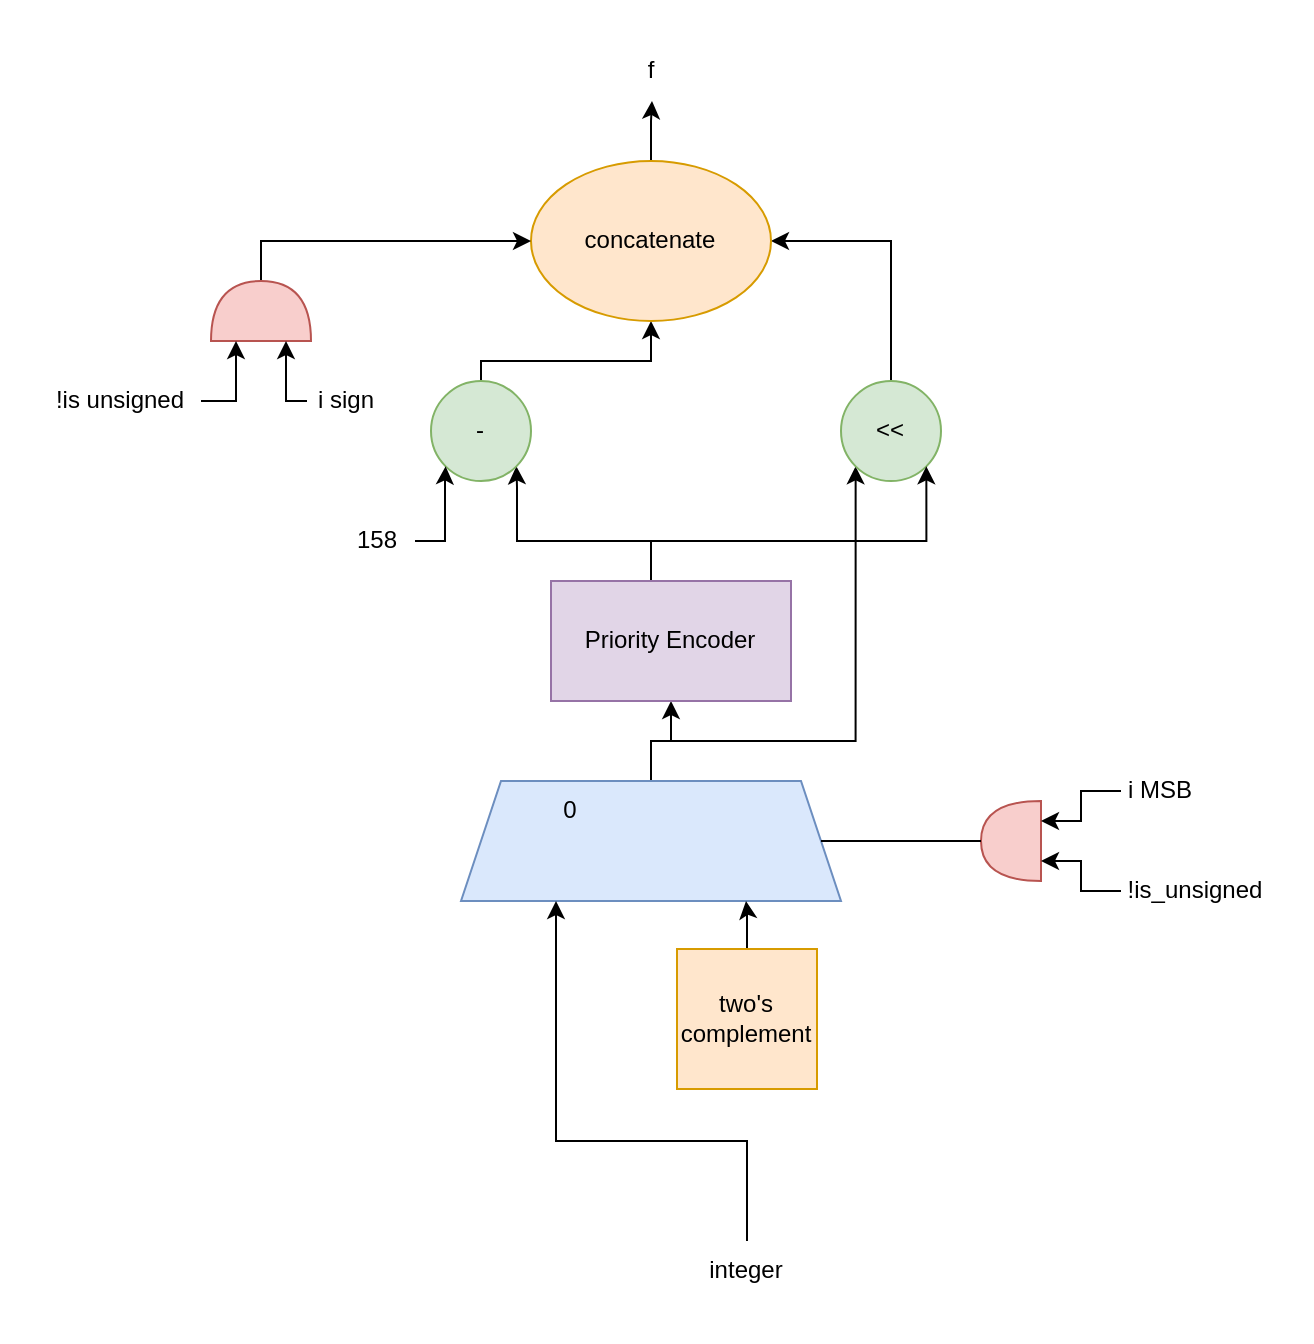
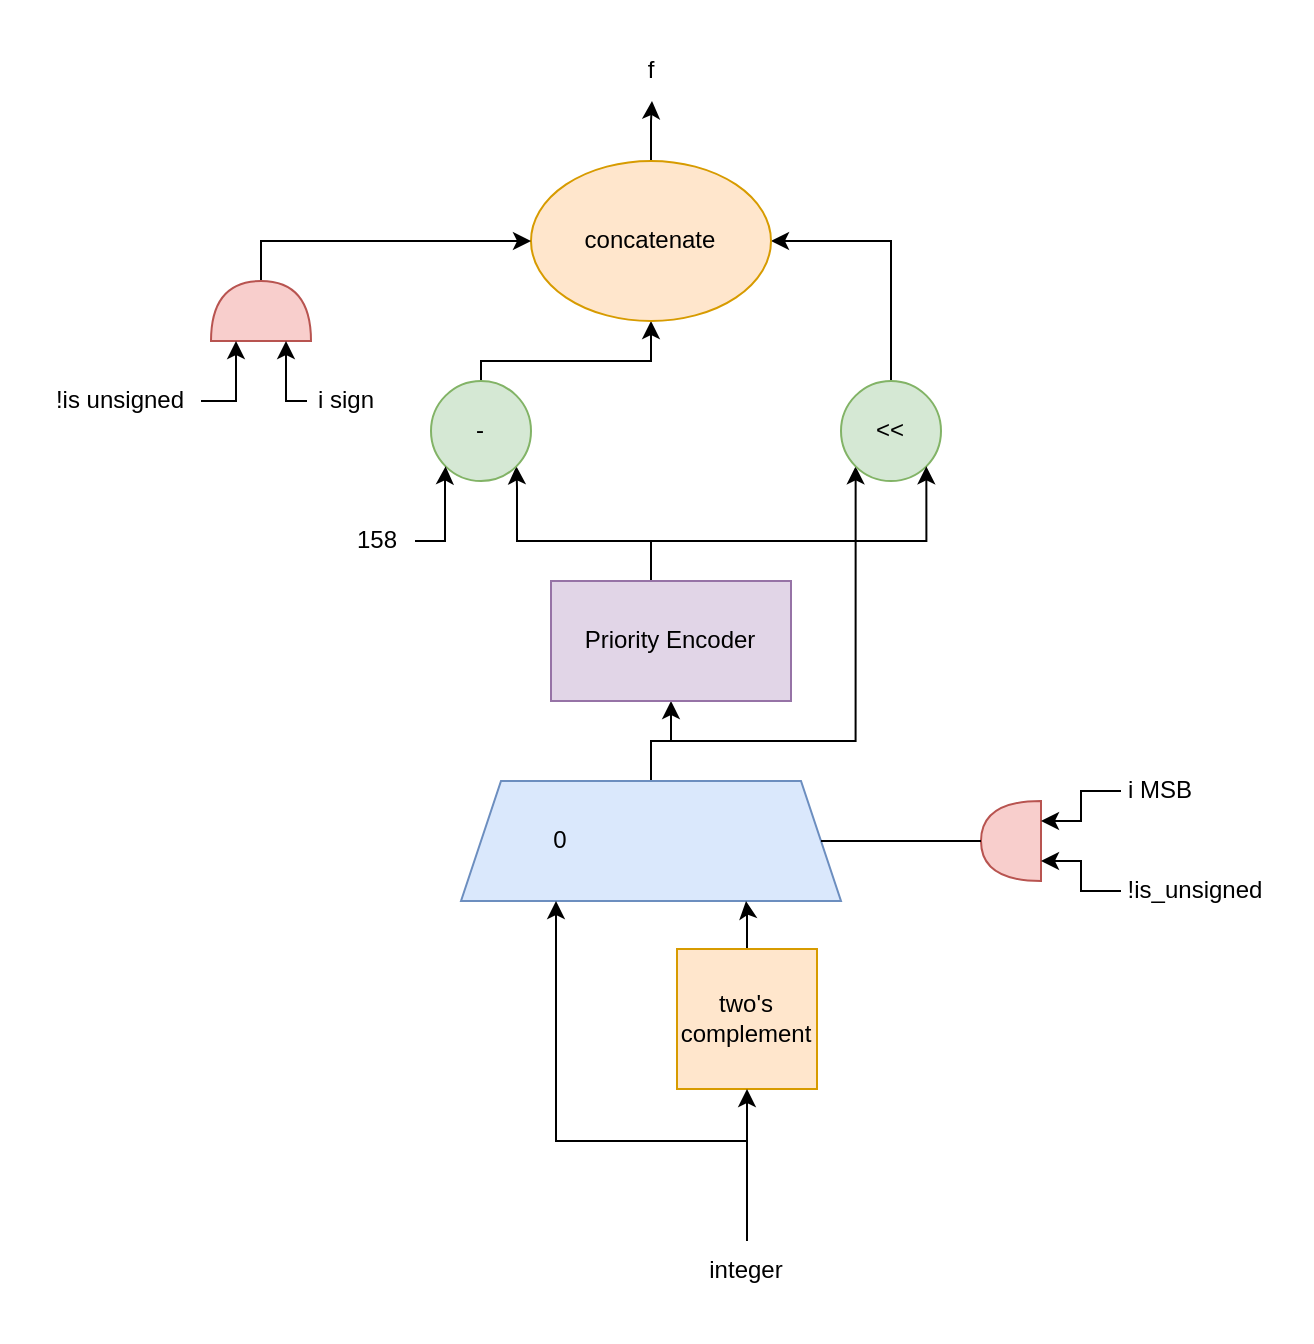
(571, 811) -> (561, 841)
none -> (747, 1120)
